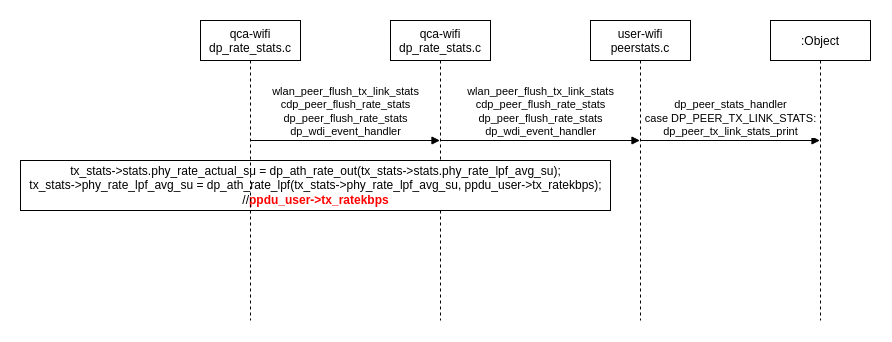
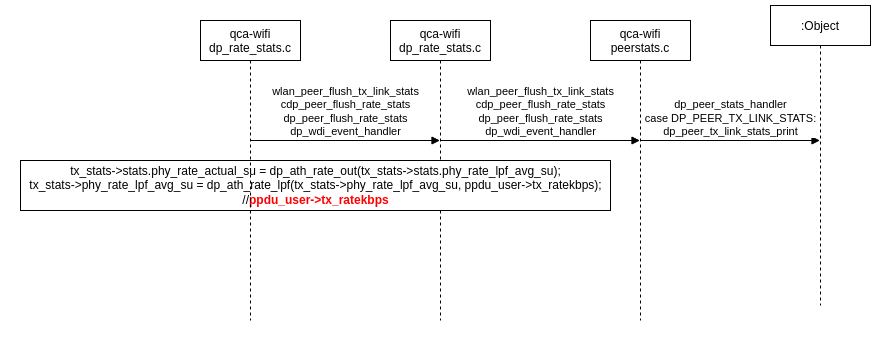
(640, 34) -> (640, 34)
(821, 171) -> (821, 156)
